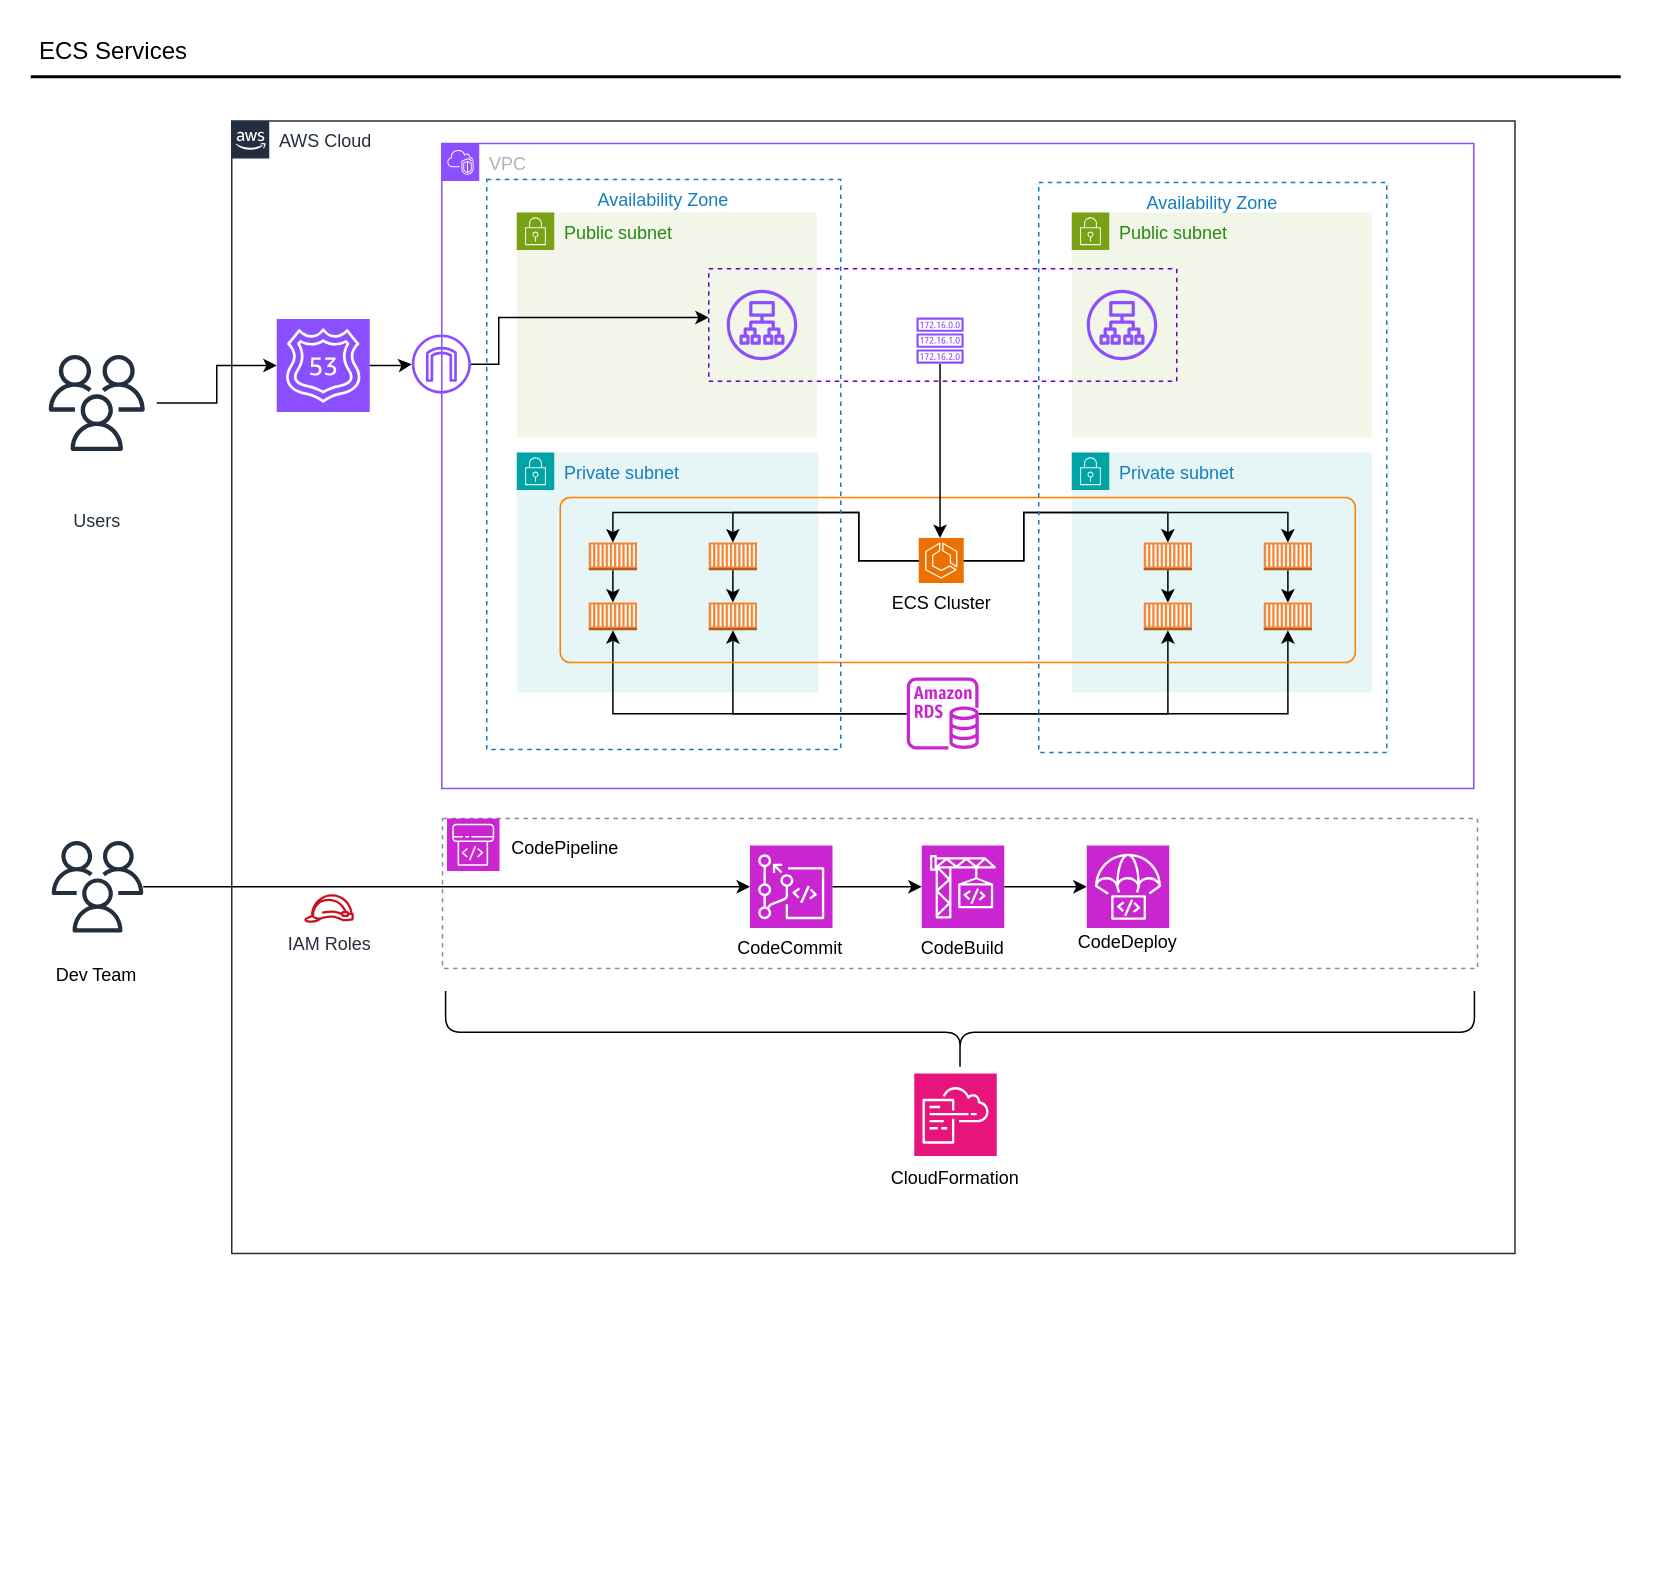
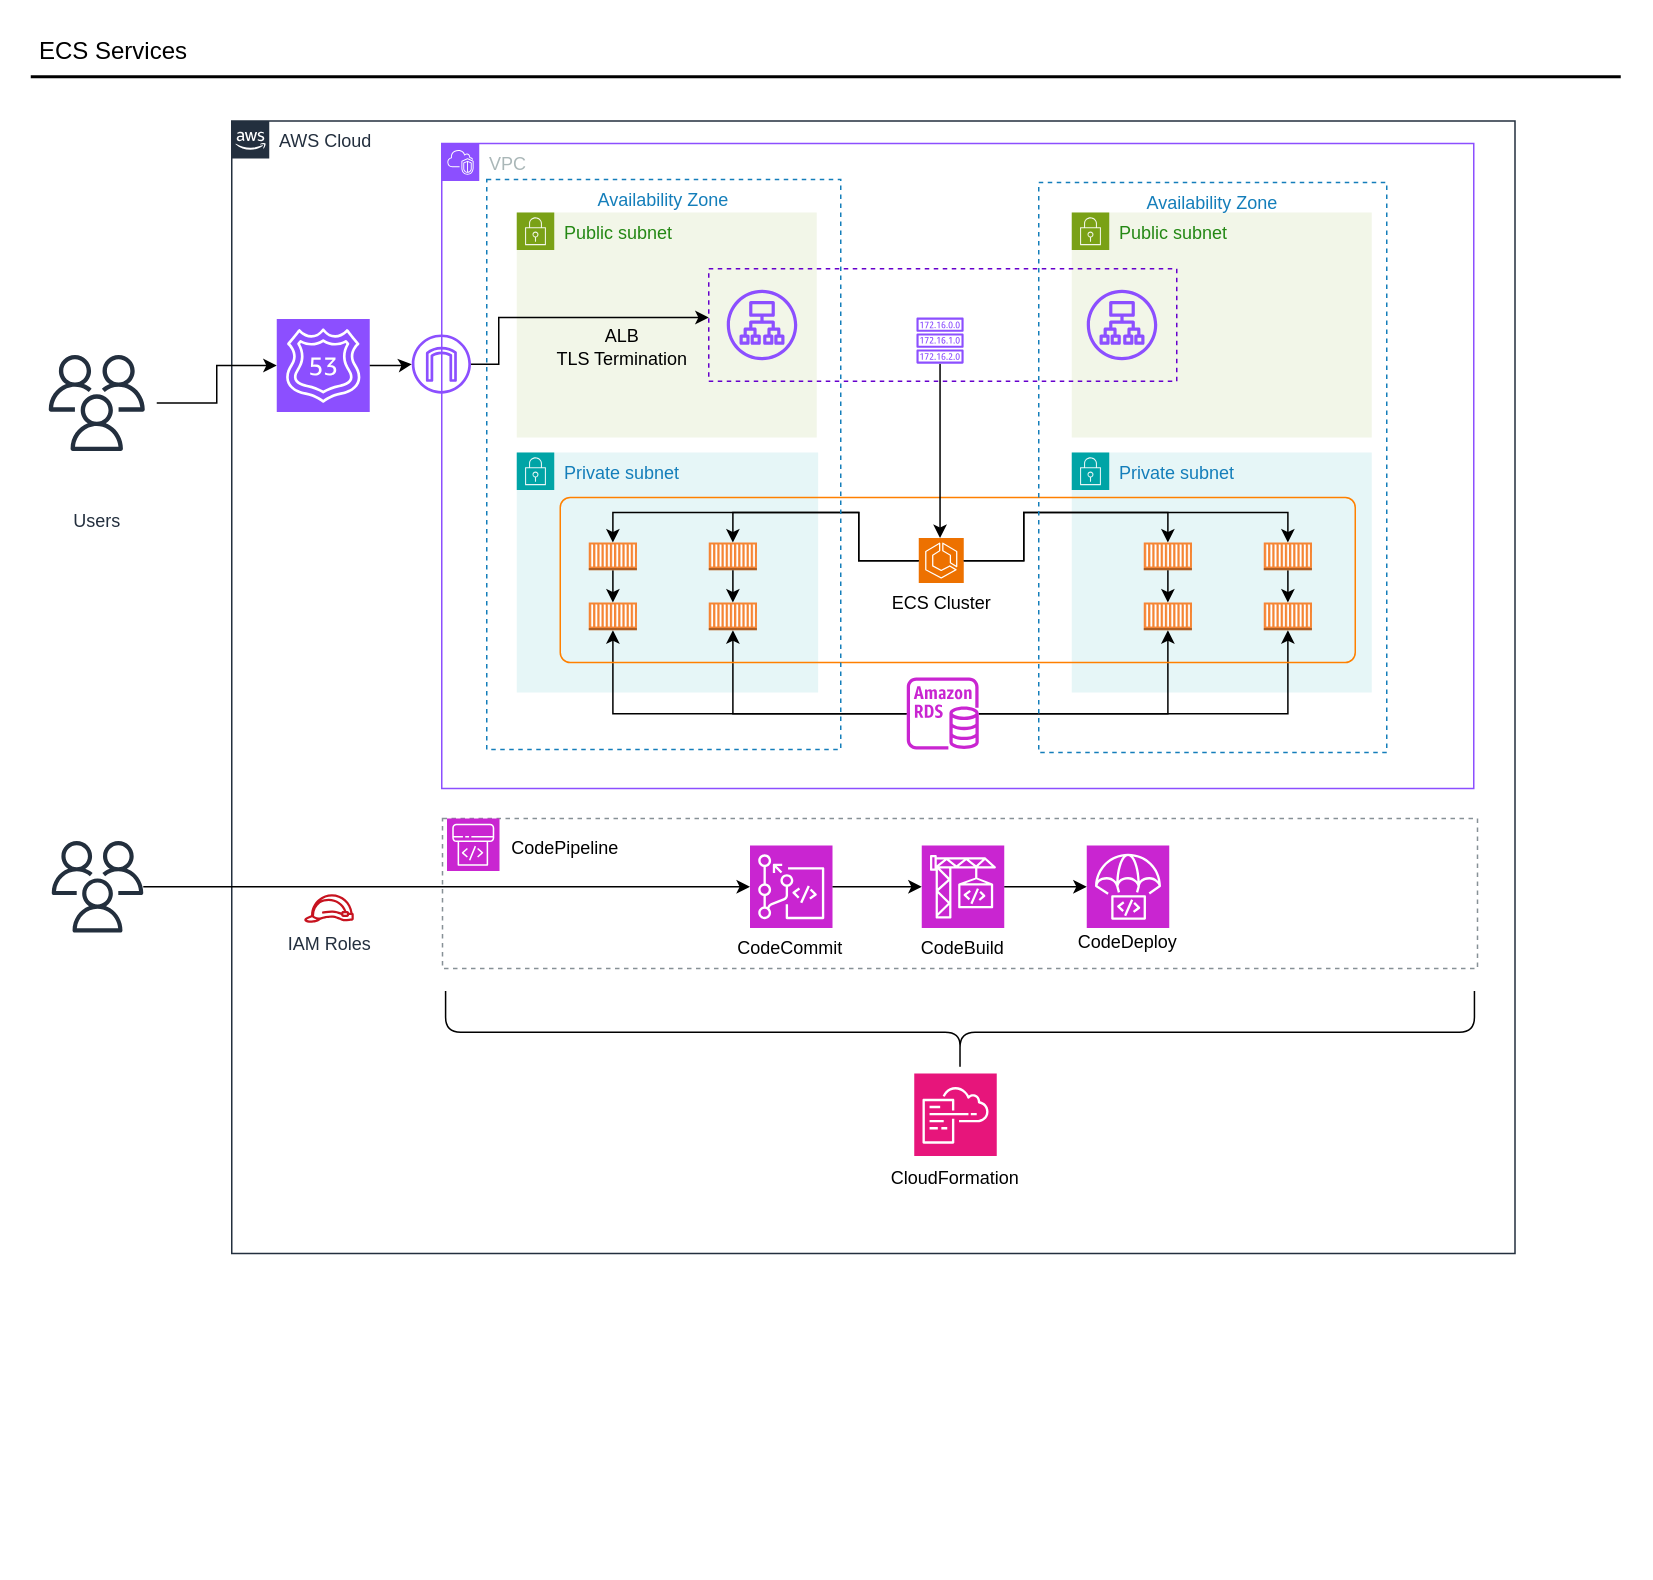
none -> (623, 347)
(97, 976) -> none
